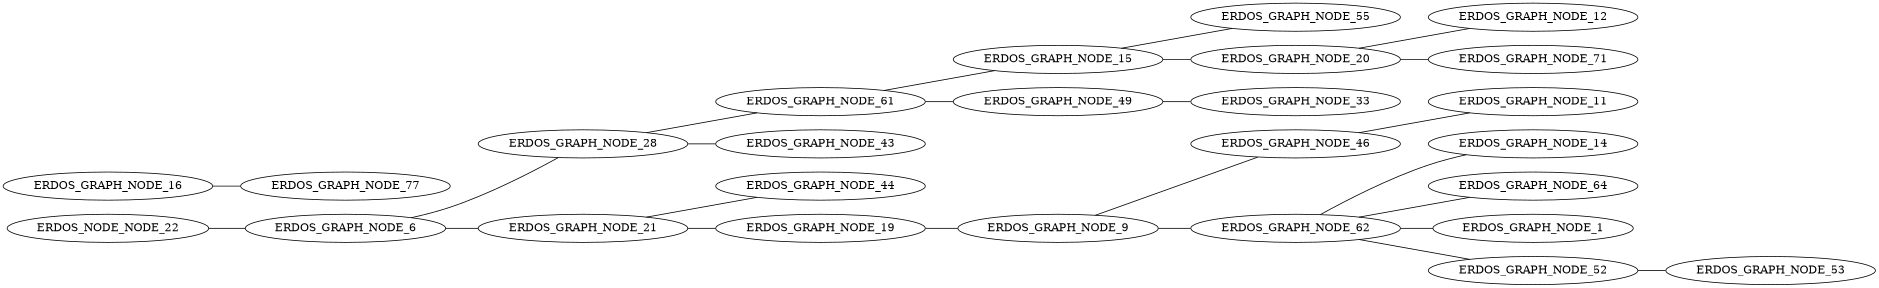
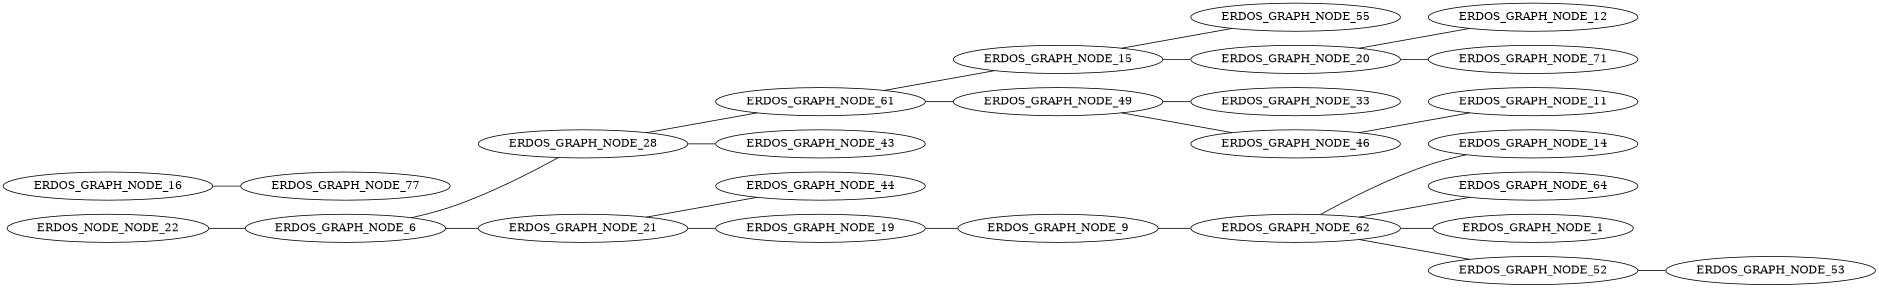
(1177, 186) -> (1177, 123)
